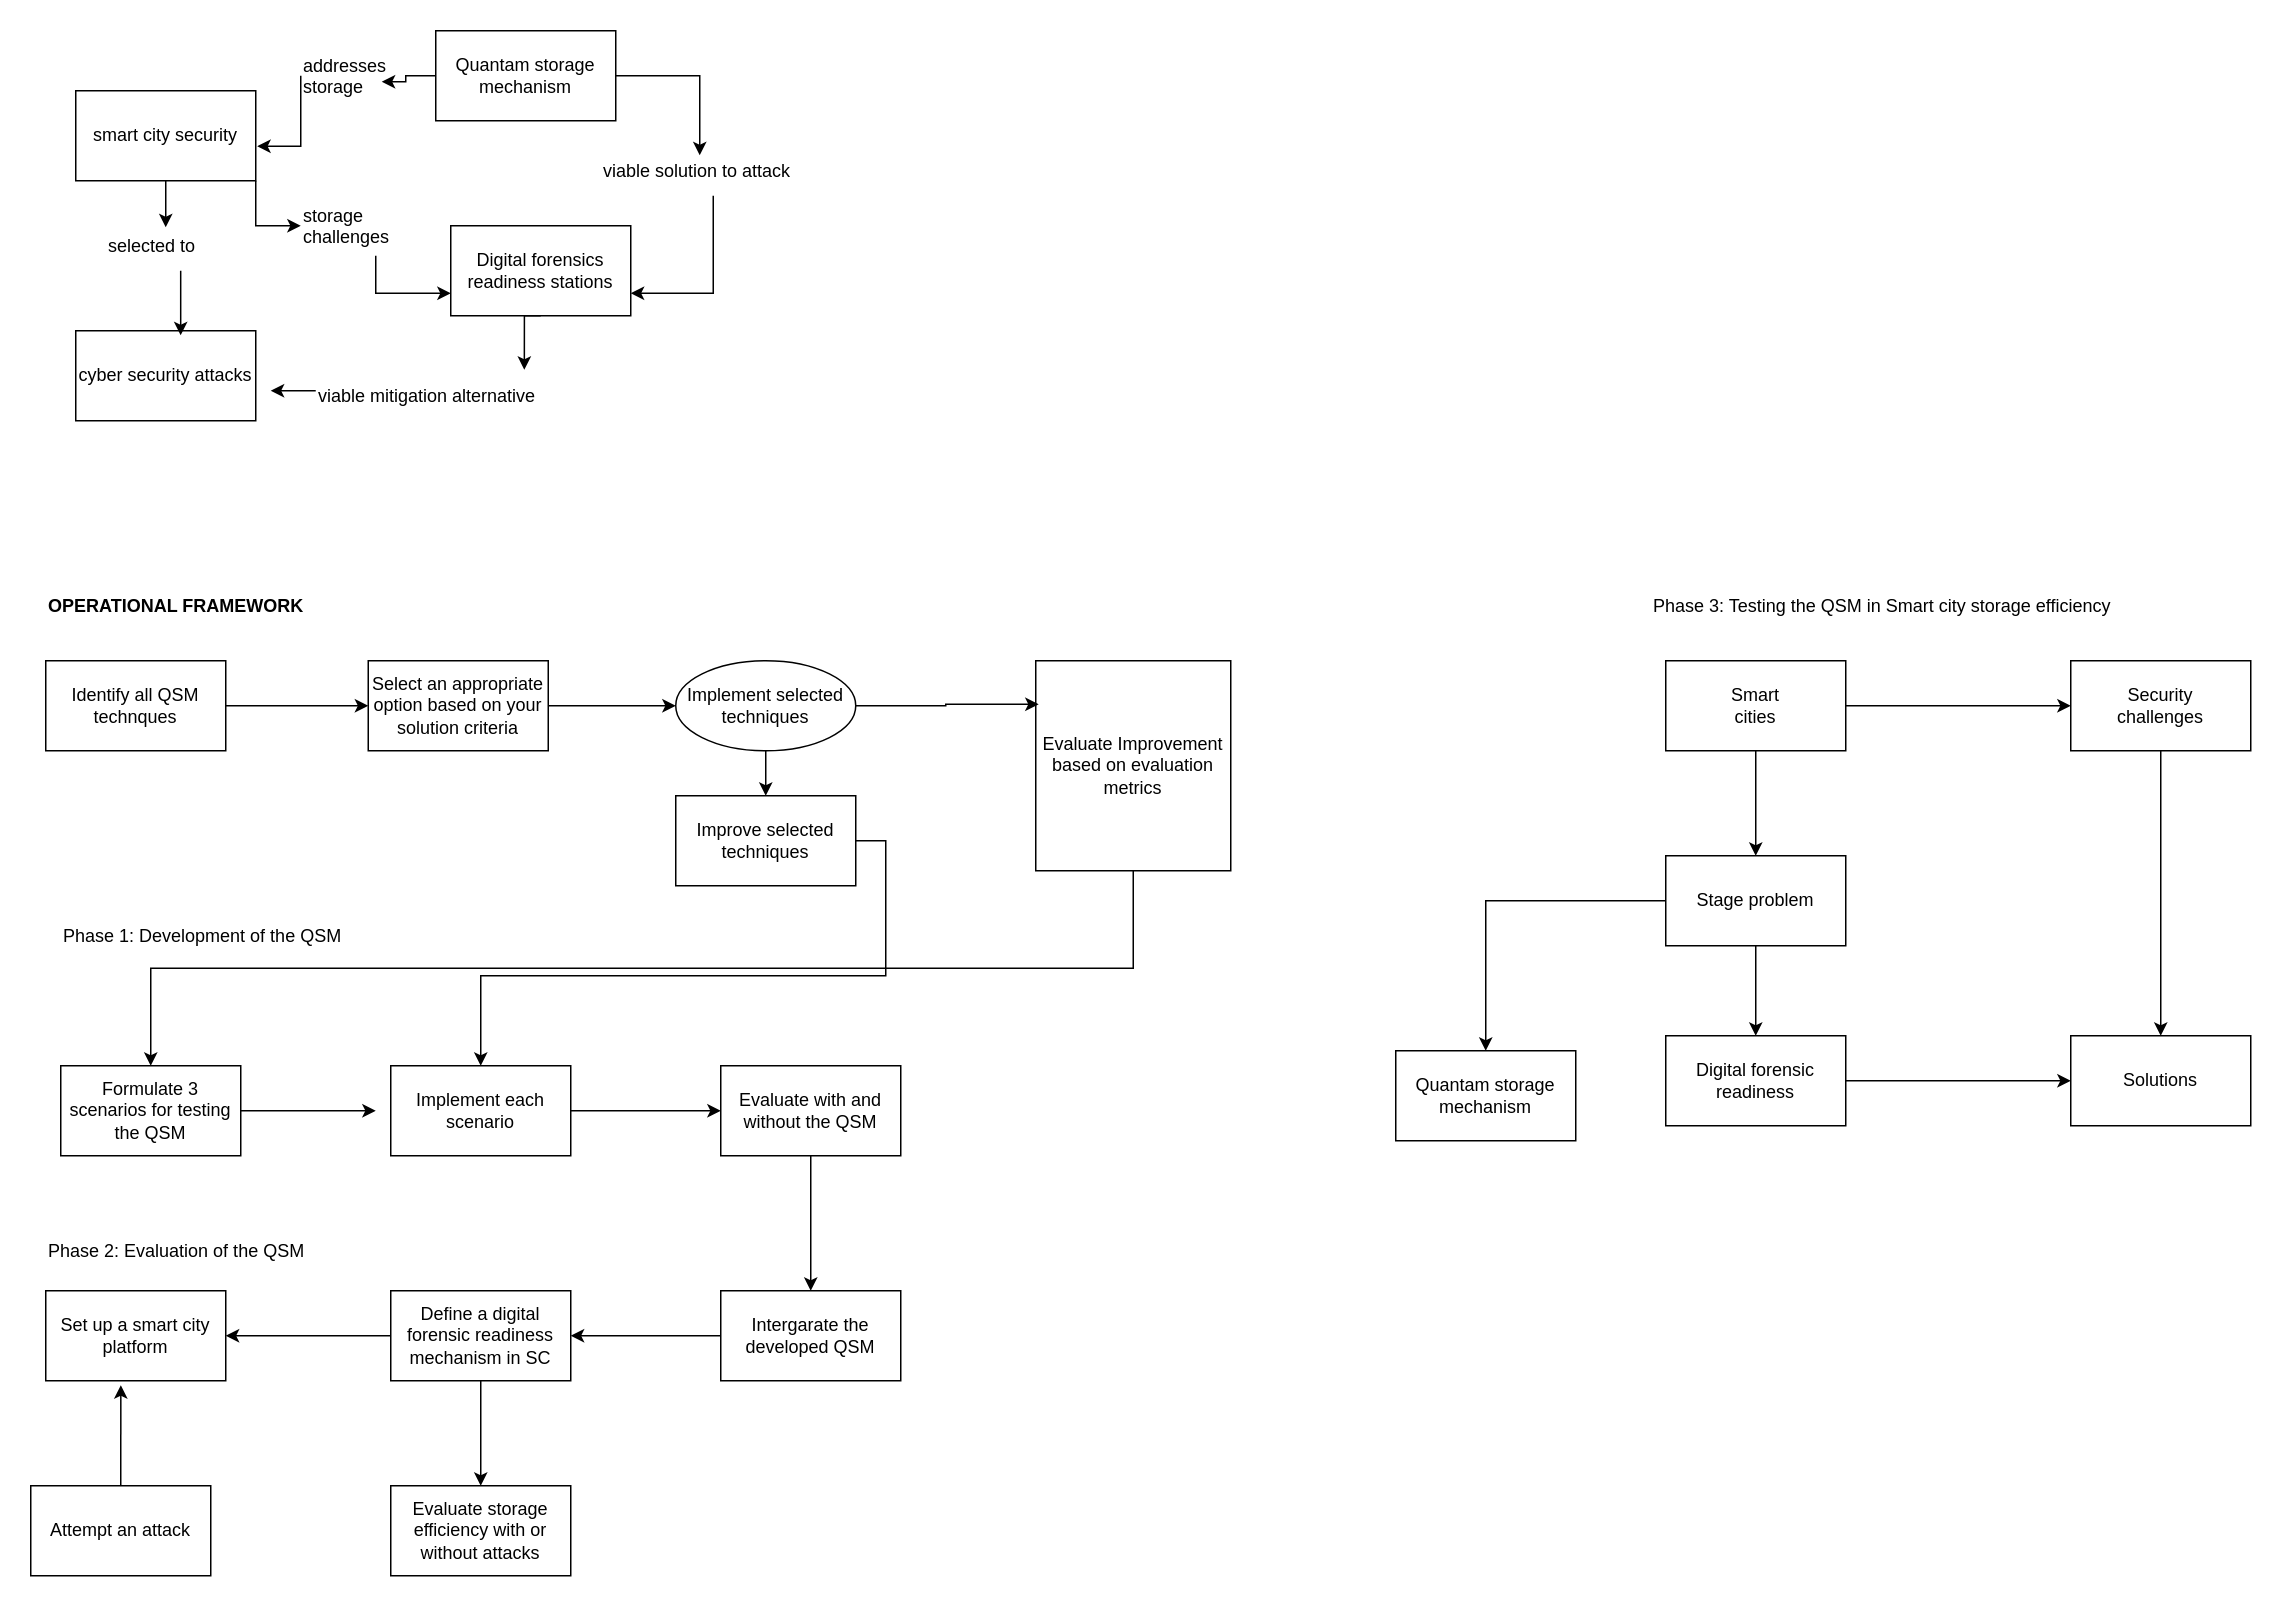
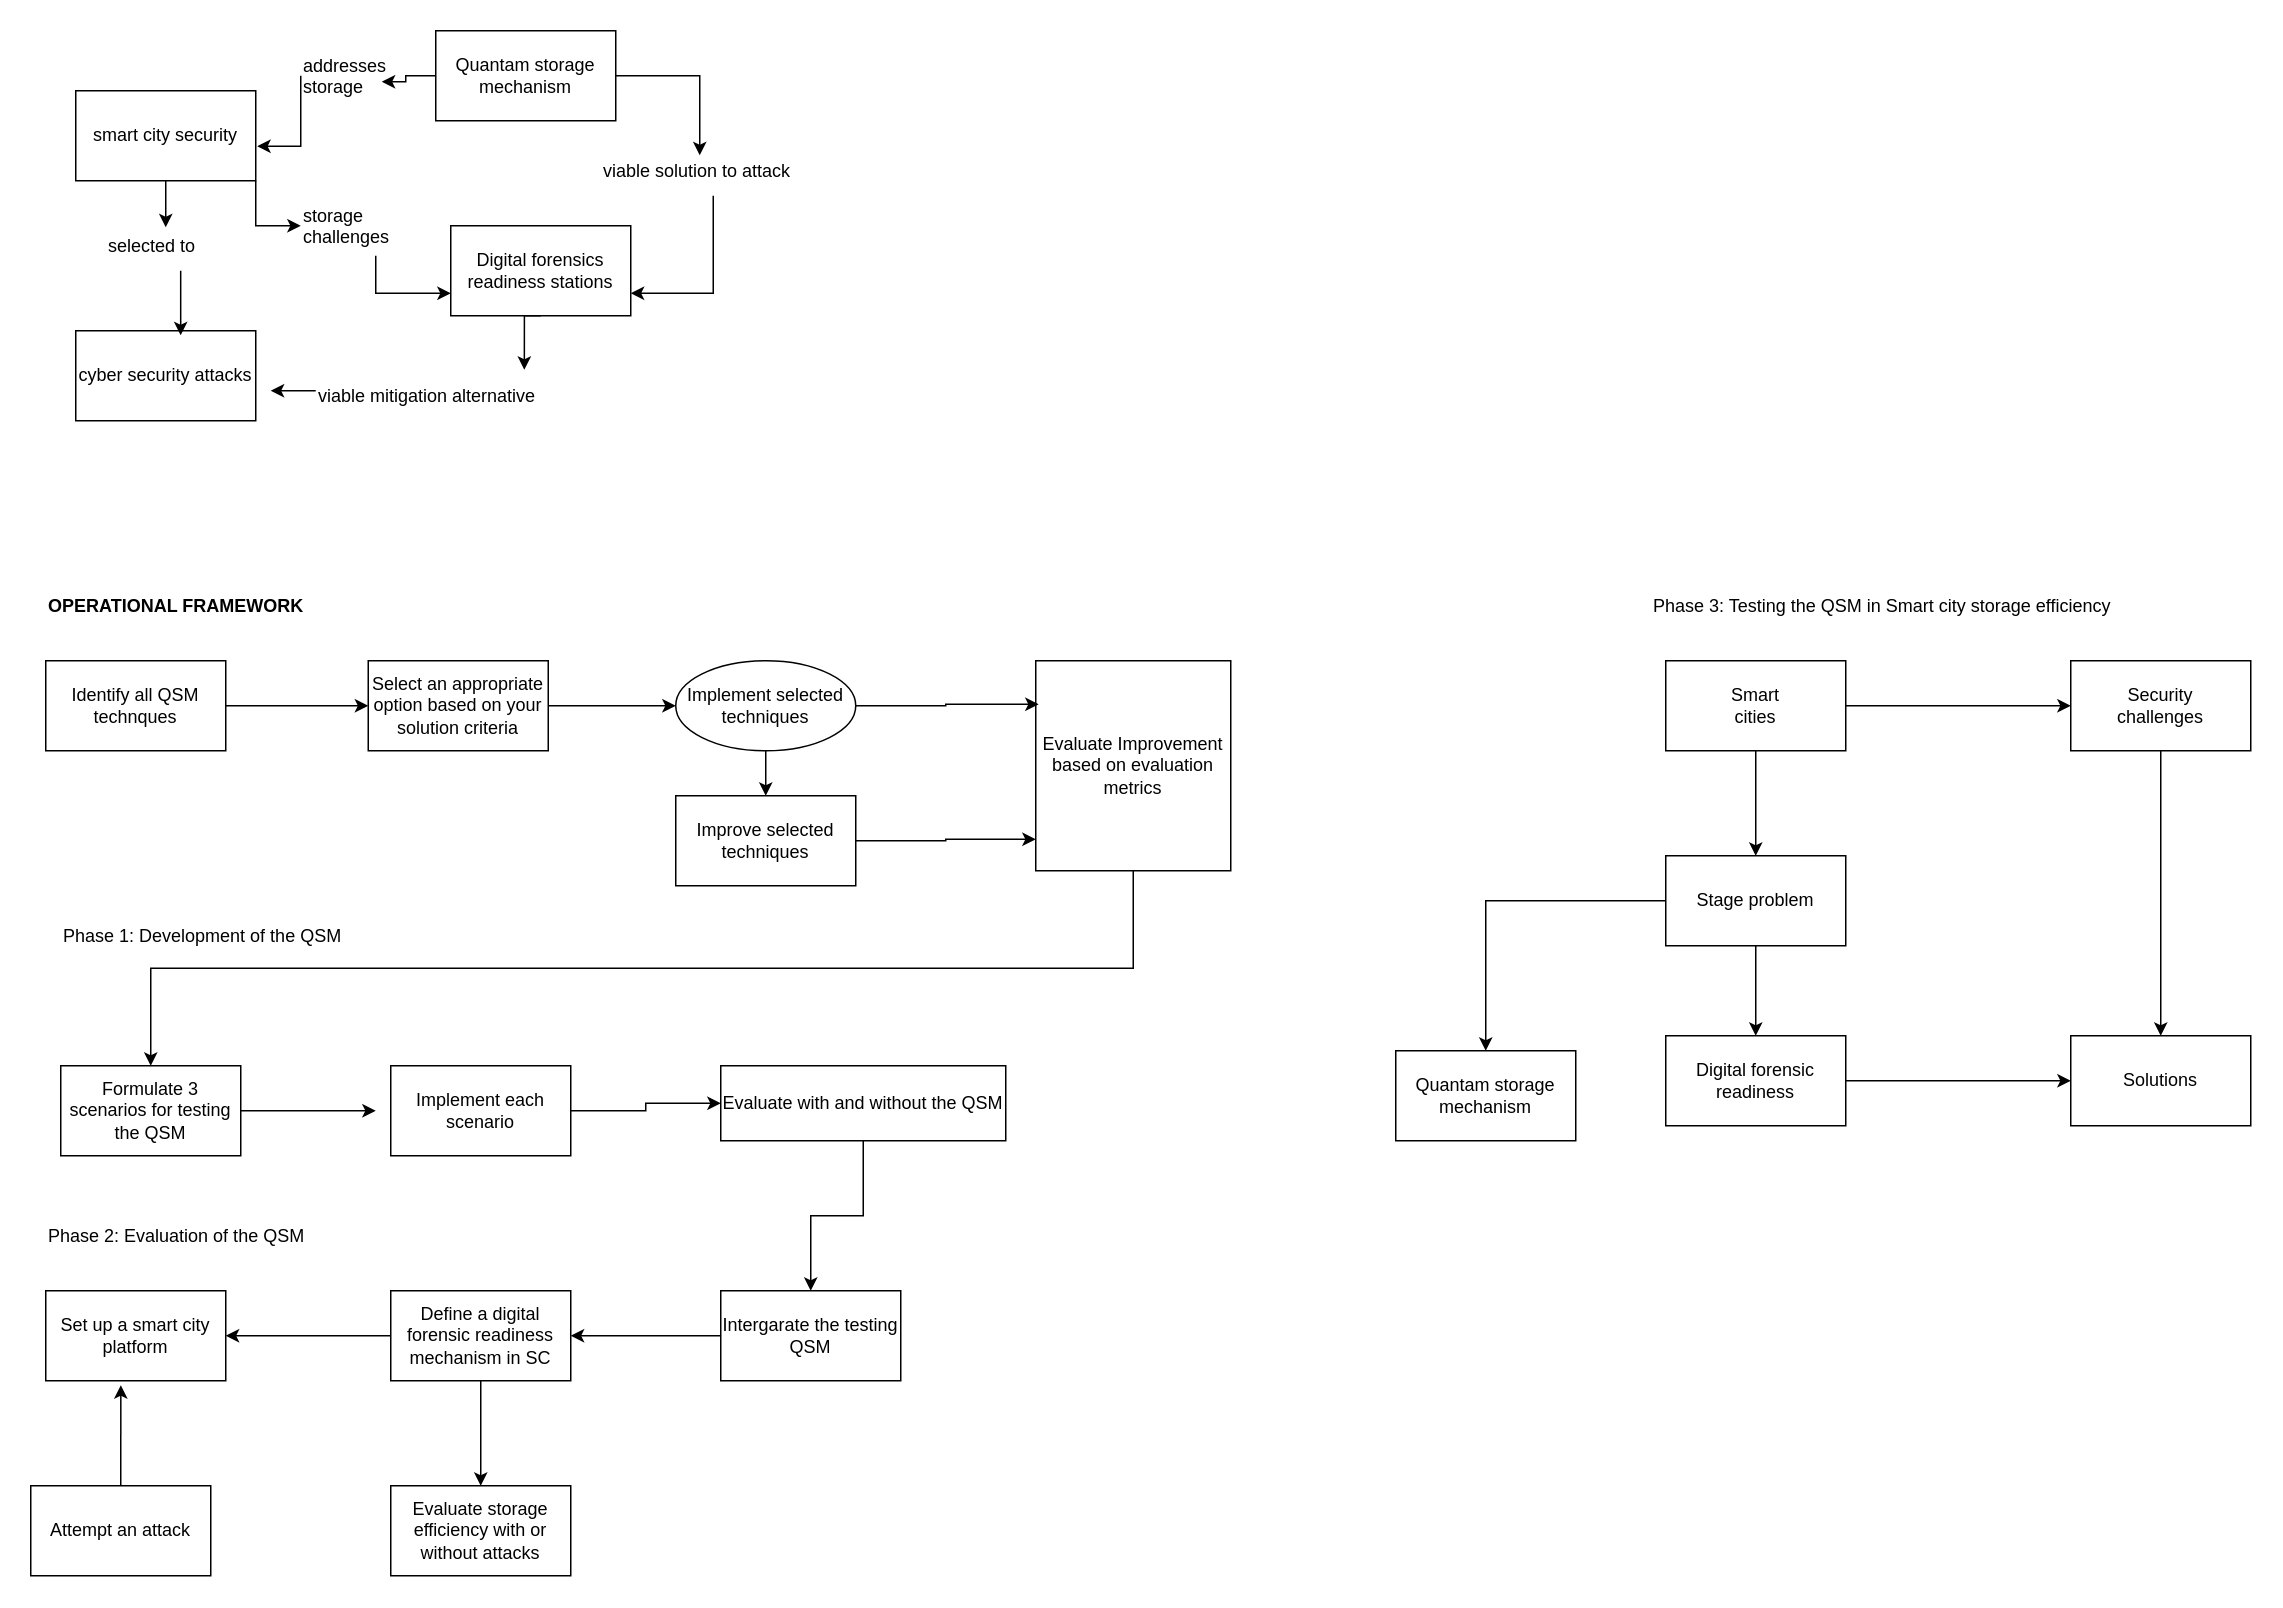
(713, 976) -> (954, 839)
(811, 1111) -> (863, 1103)
(196, 1253) -> (196, 1238)
(811, 1336) -> (811, 1336)
